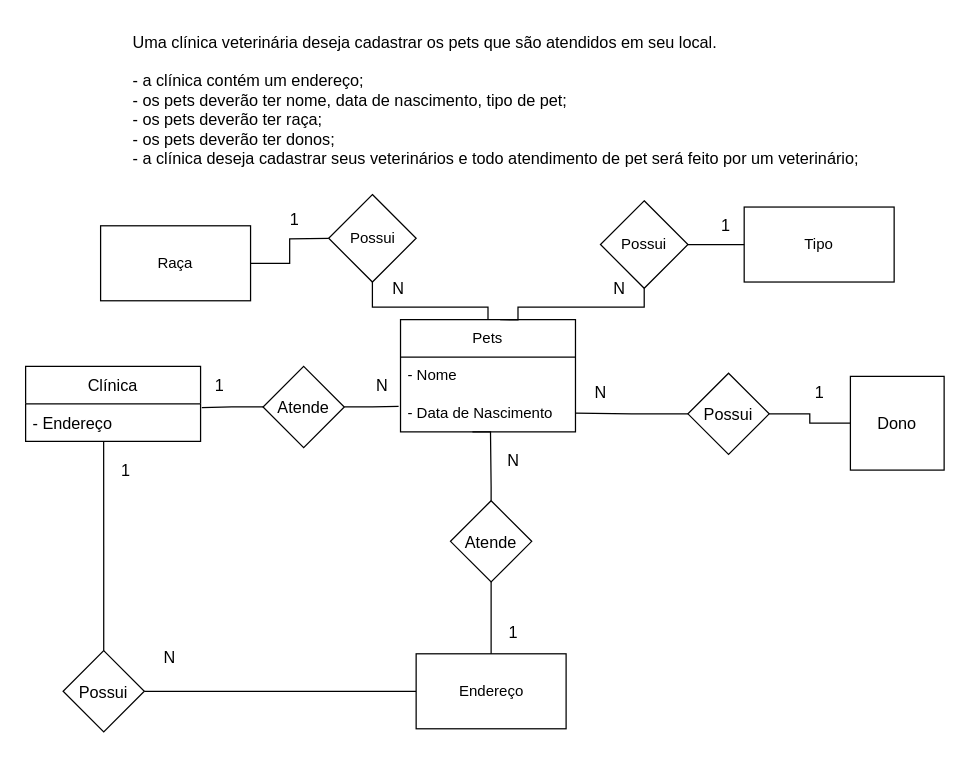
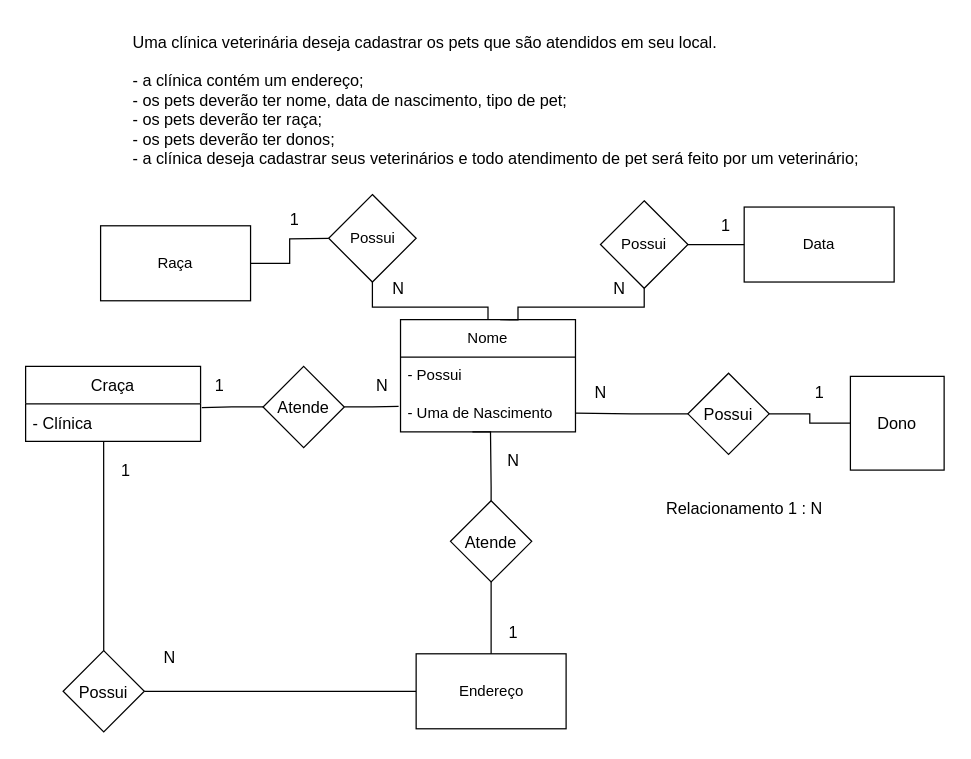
(819, 244) -> (819, 244)
(488, 338) -> (488, 338)
(431, 376) -> (438, 376)
(113, 386) -> (113, 386)
(484, 413) -> (480, 413)
(73, 423) -> (65, 423)
none -> (744, 508)
